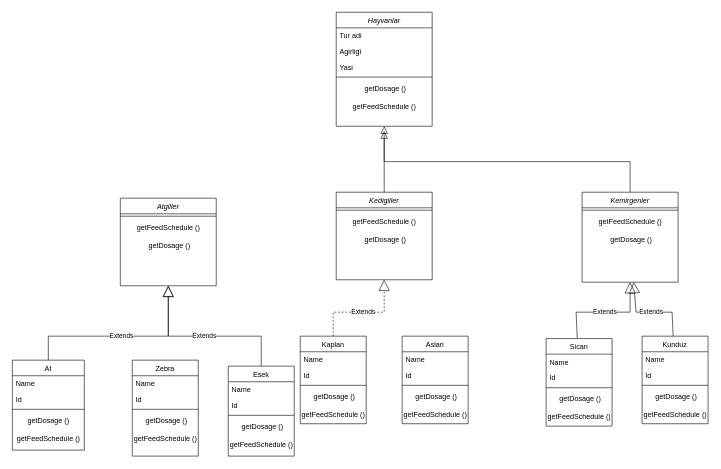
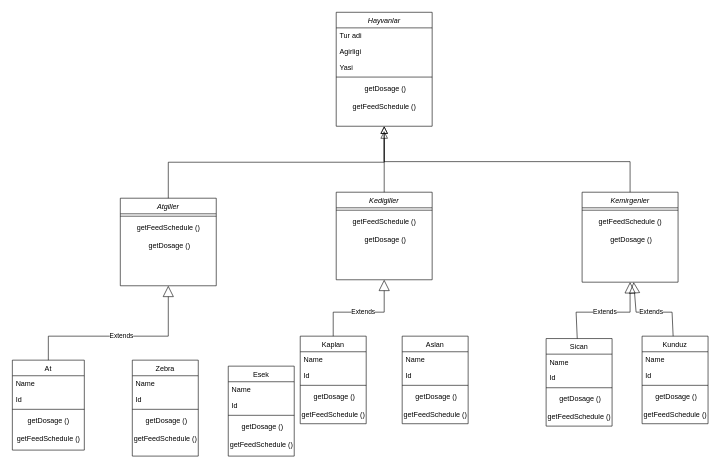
none -> (257, 162)
(333, 315) -> (333, 315)
(231, 336) -> none
